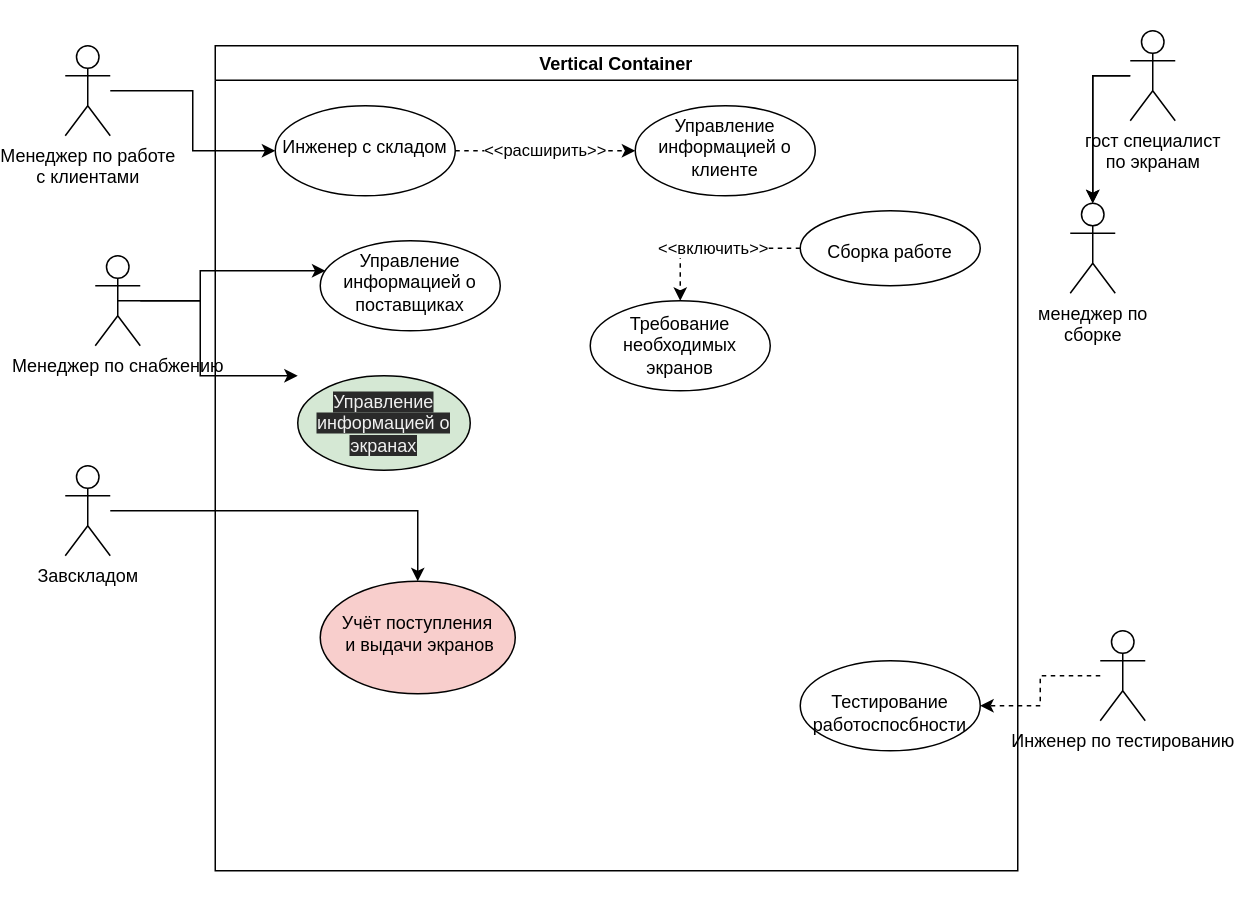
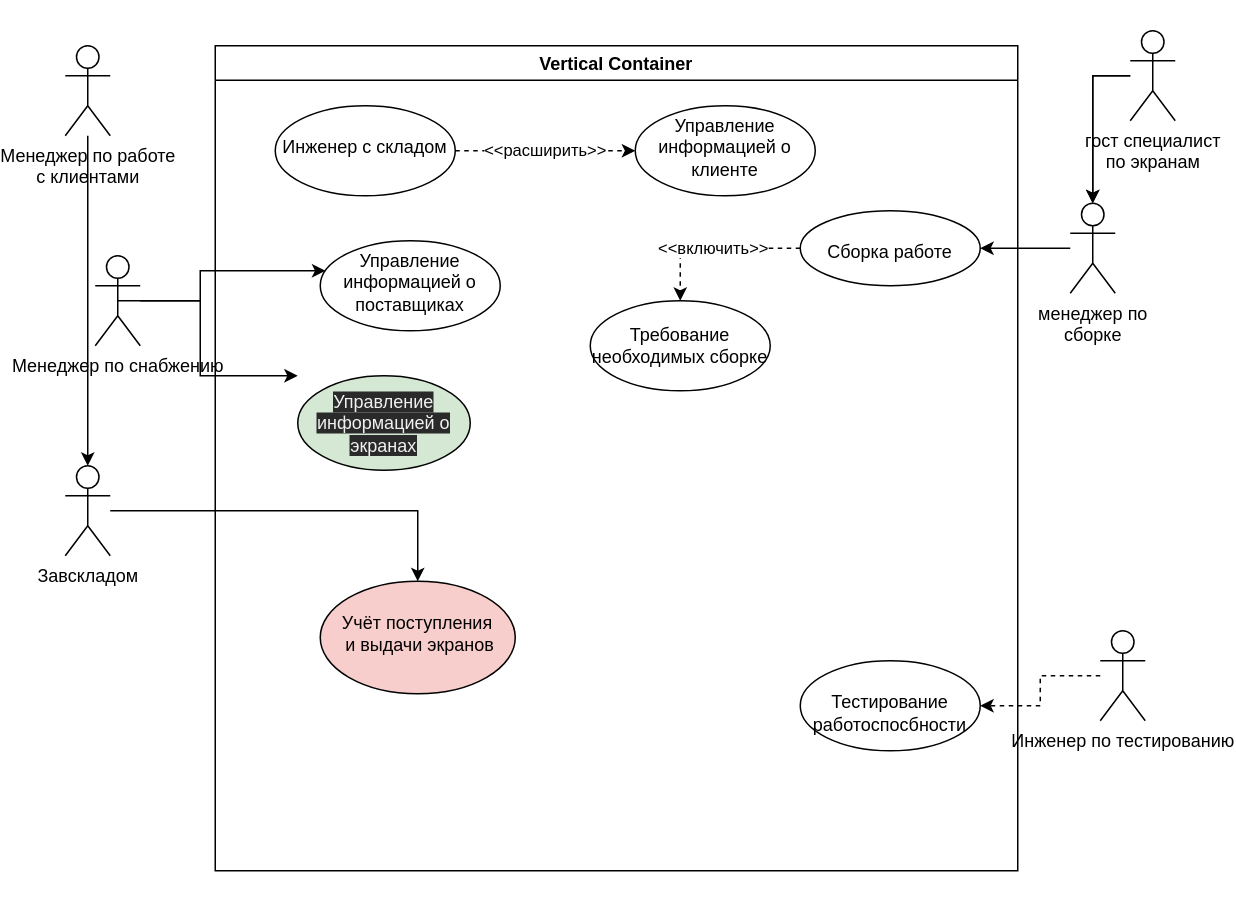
(193, 116) -> (88, 296)
none -> (1030, 248)
(680, 346) -> (680, 346)
